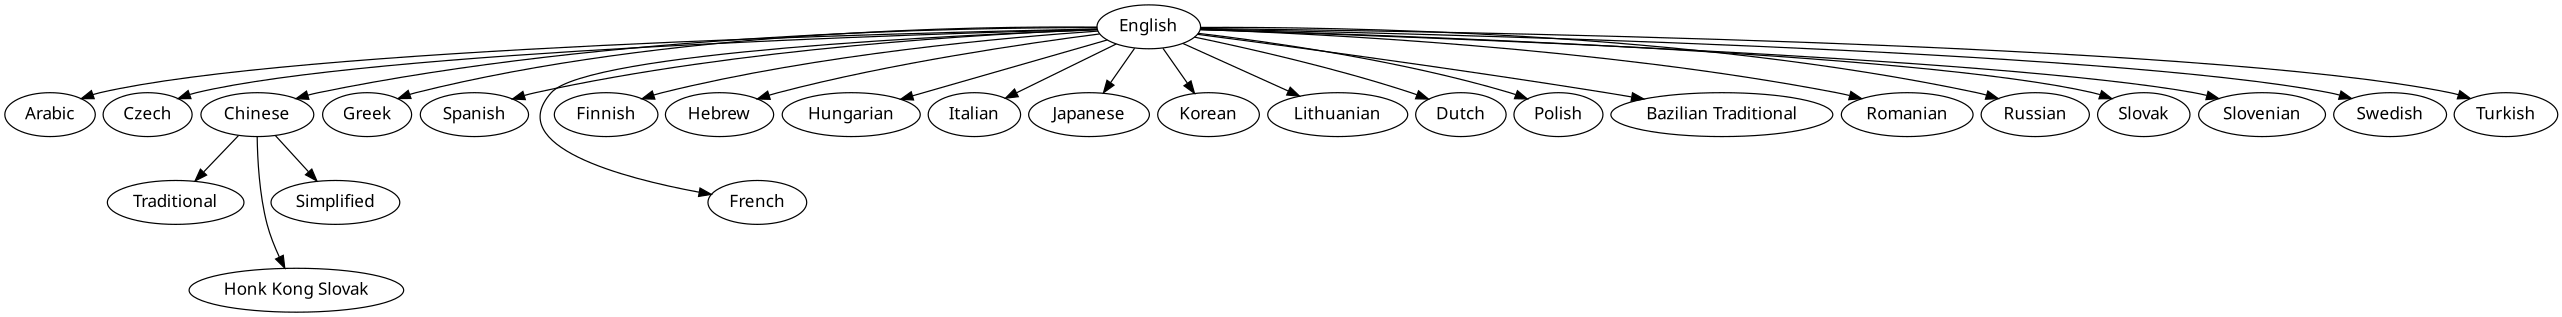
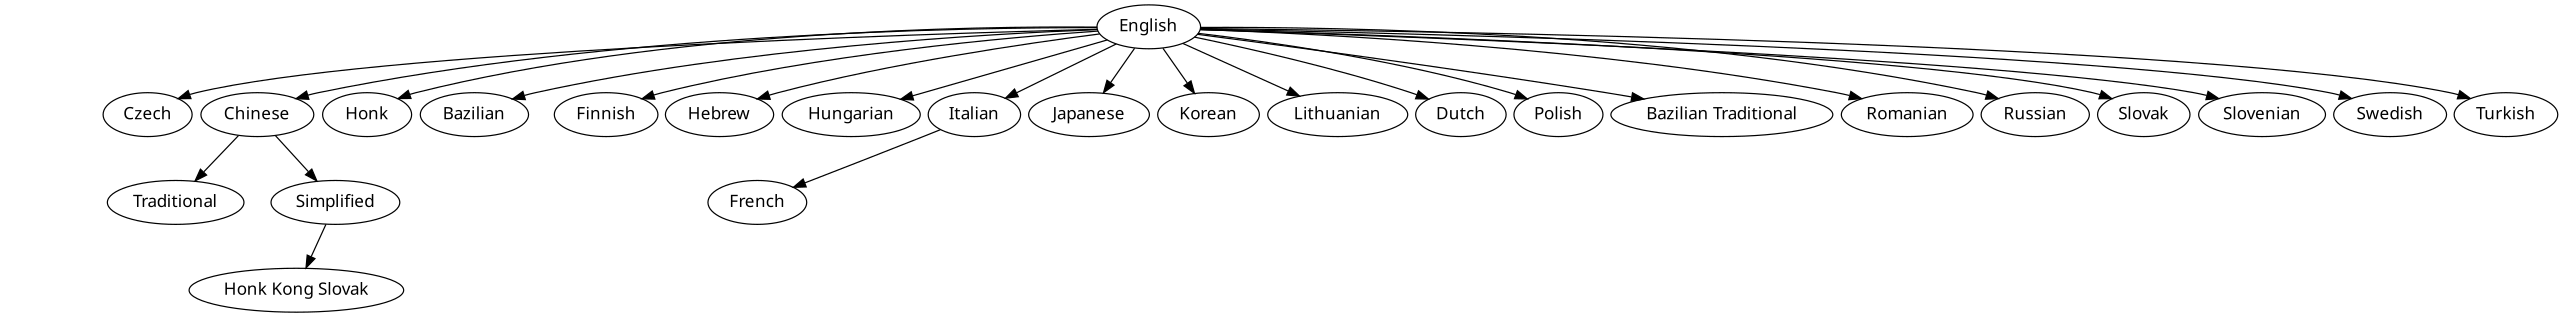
(641, 65) -> (873, 156)
(50, 115) -> none
(367, 115) -> (367, 115)
(474, 115) -> (474, 115)
(262, 198) -> (319, 240)
